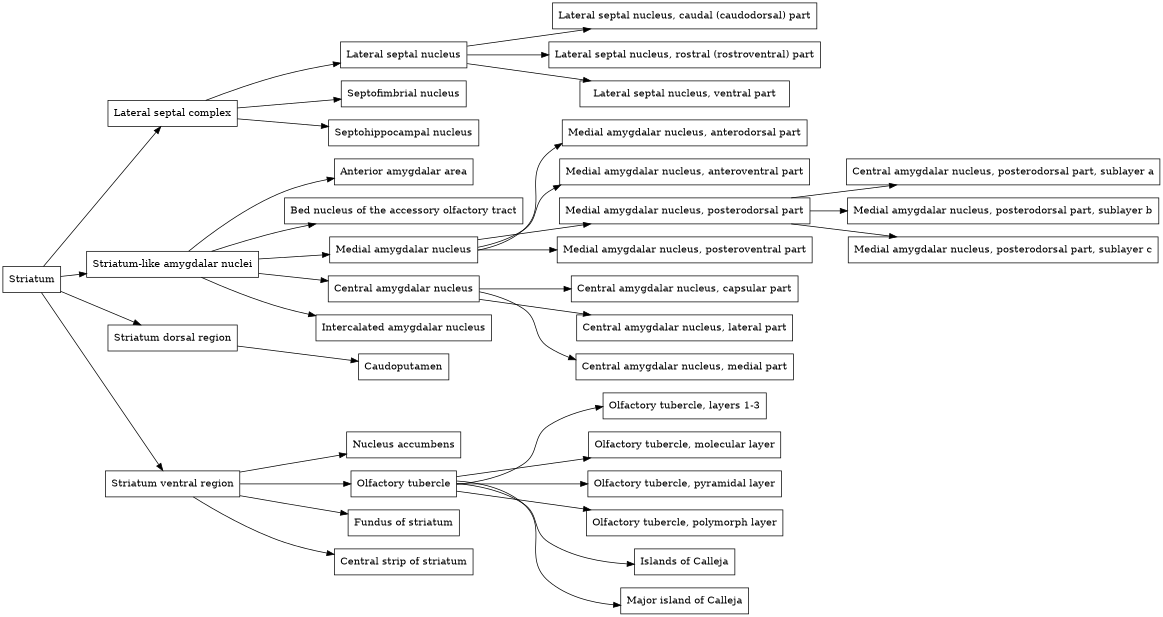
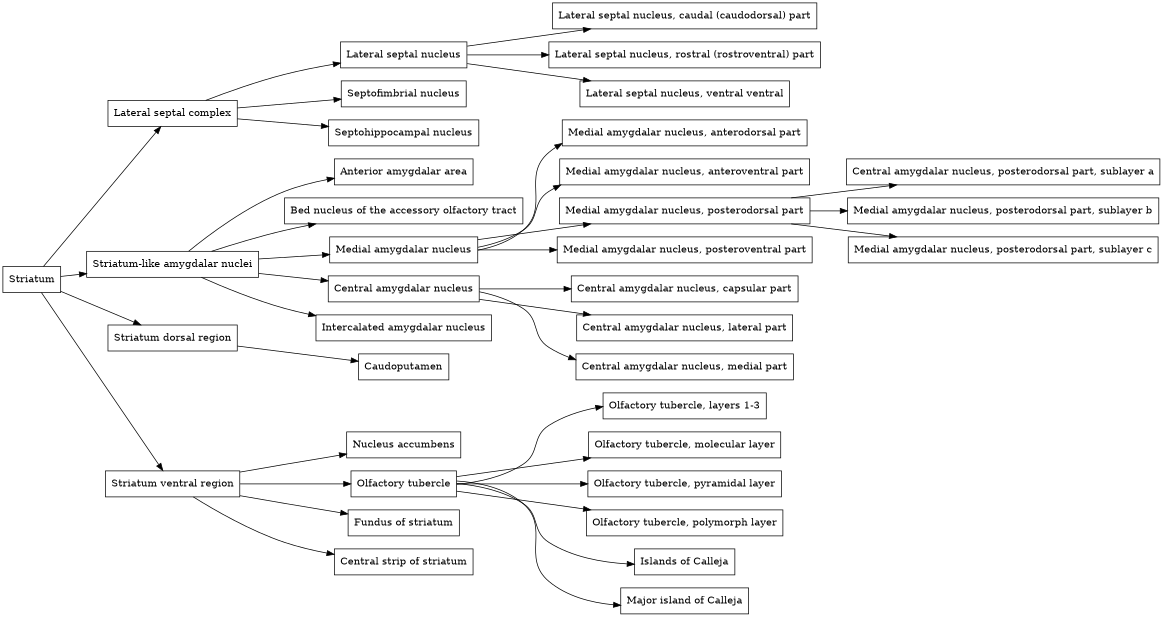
(685, 94) -> (685, 94)
